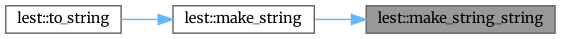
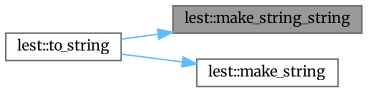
(333, 19) -> (140, 37)
